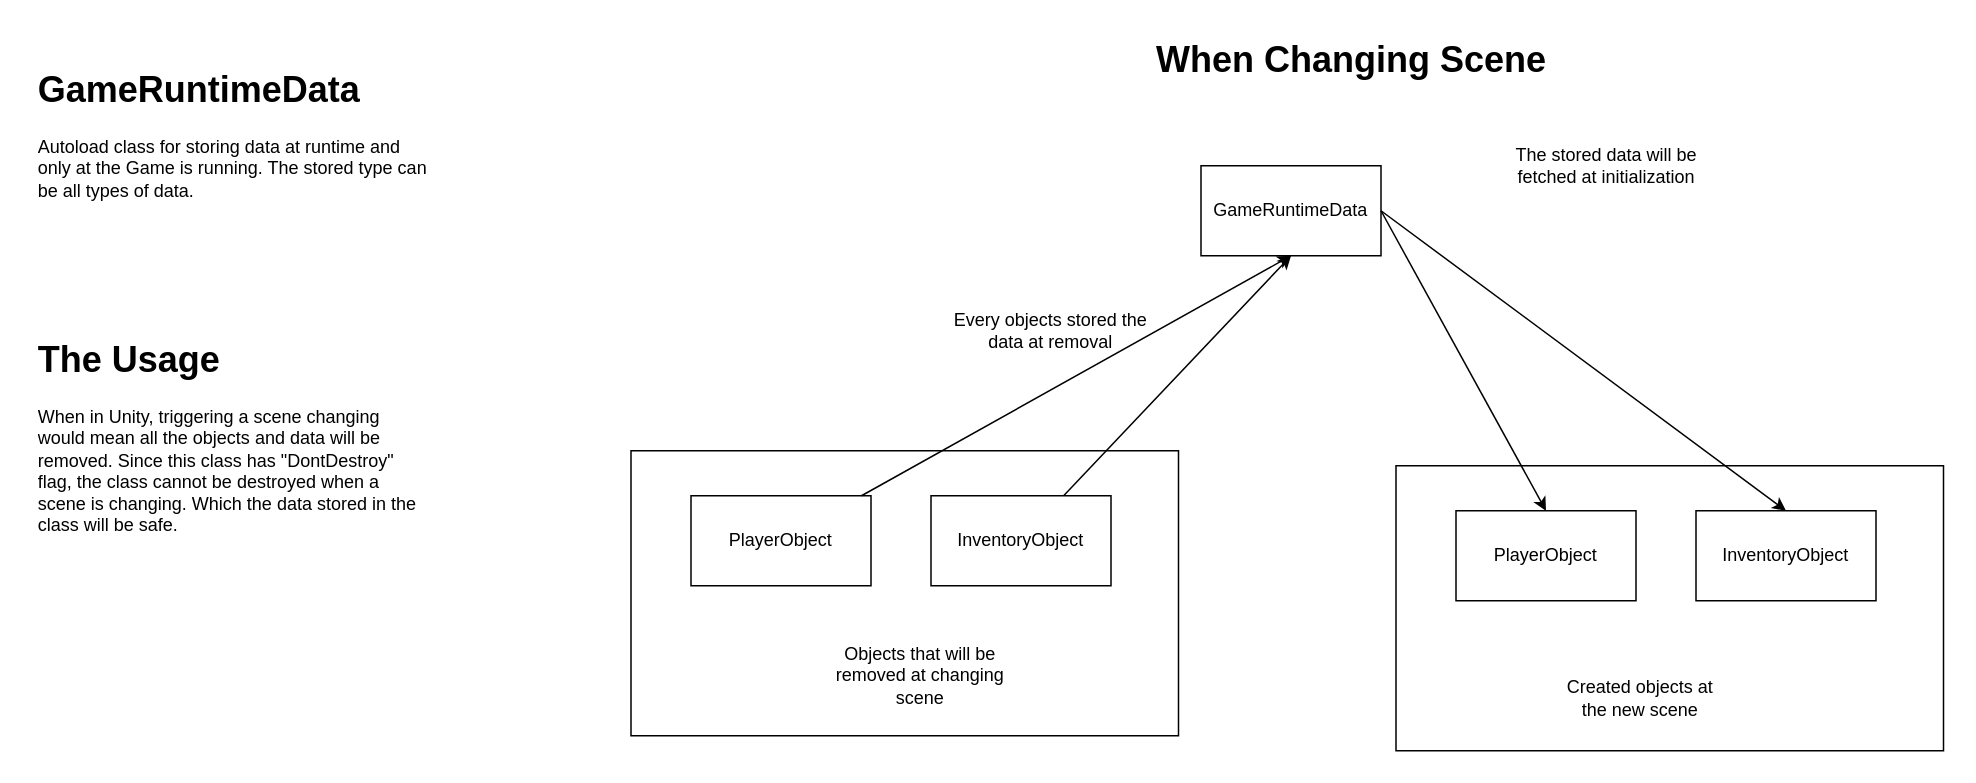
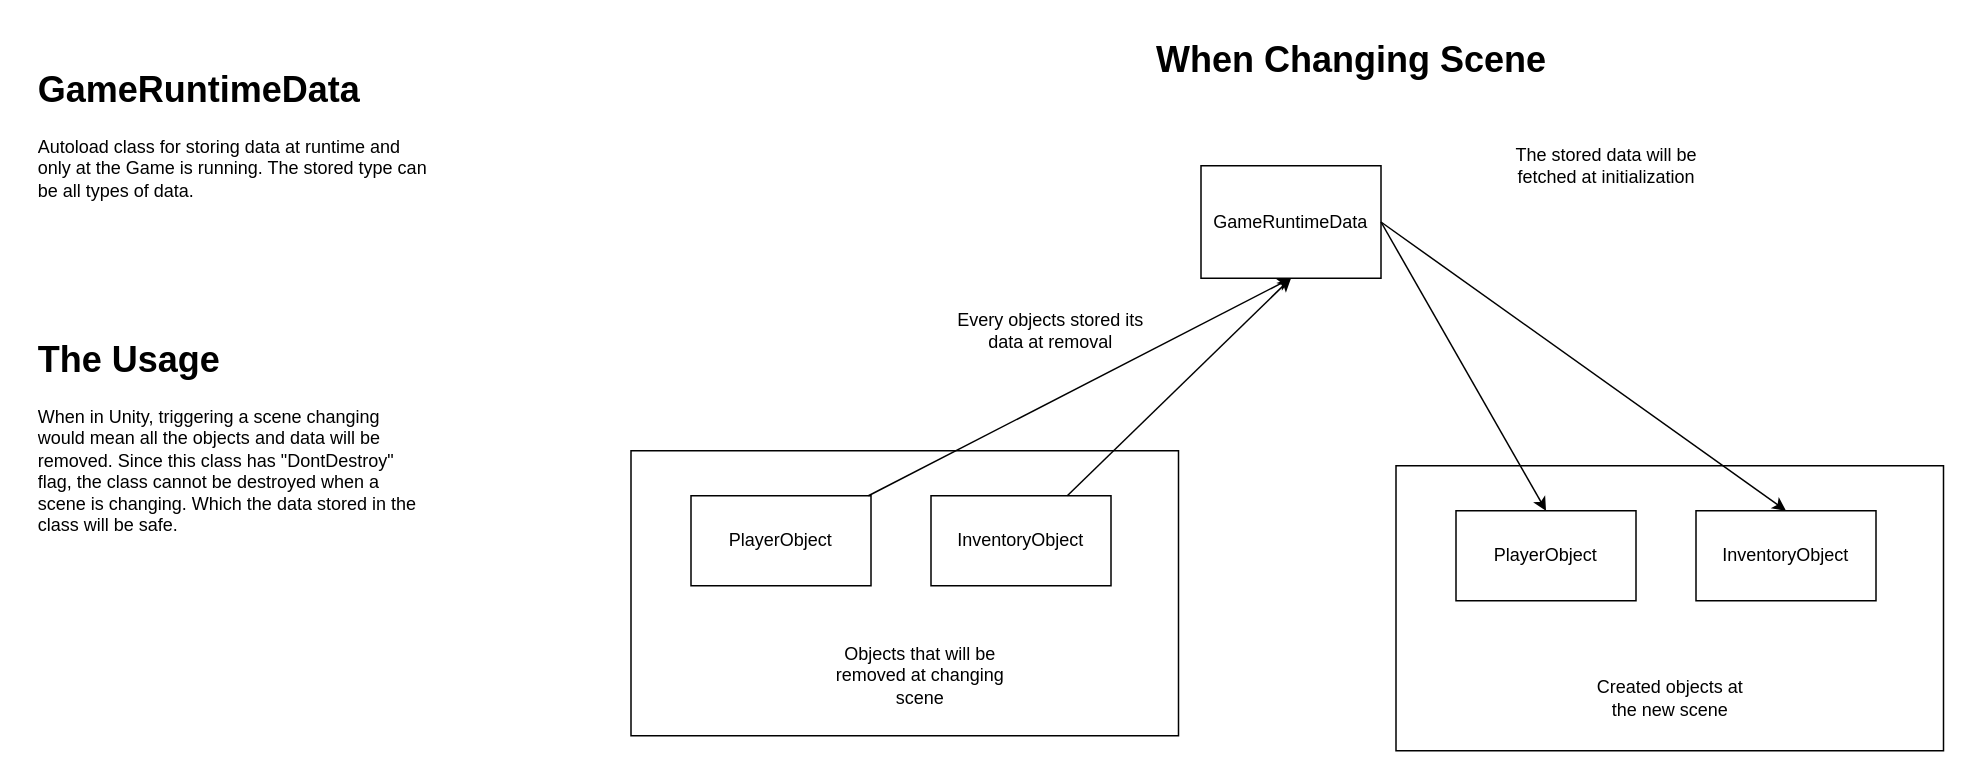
(1291, 211) -> (1291, 222)
(1051, 331) -> (1051, 331)
(1640, 698) -> (1670, 698)
